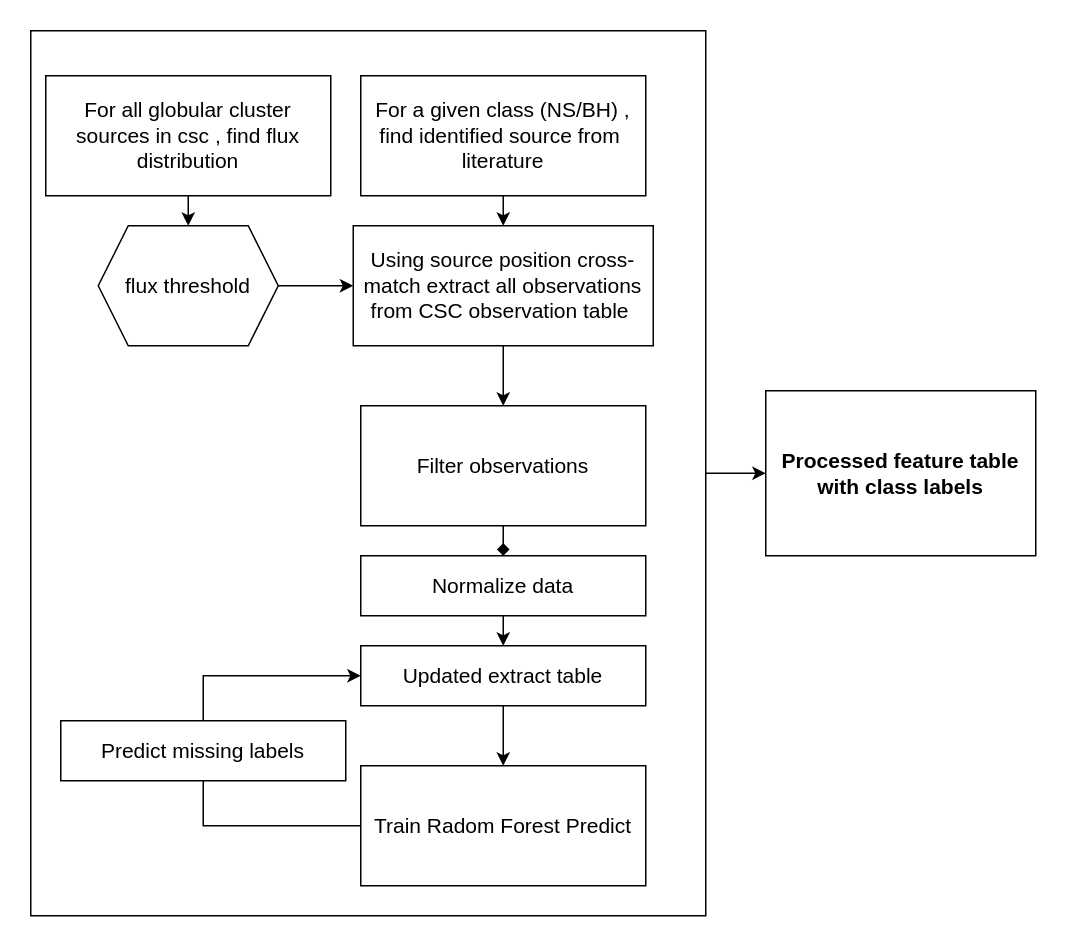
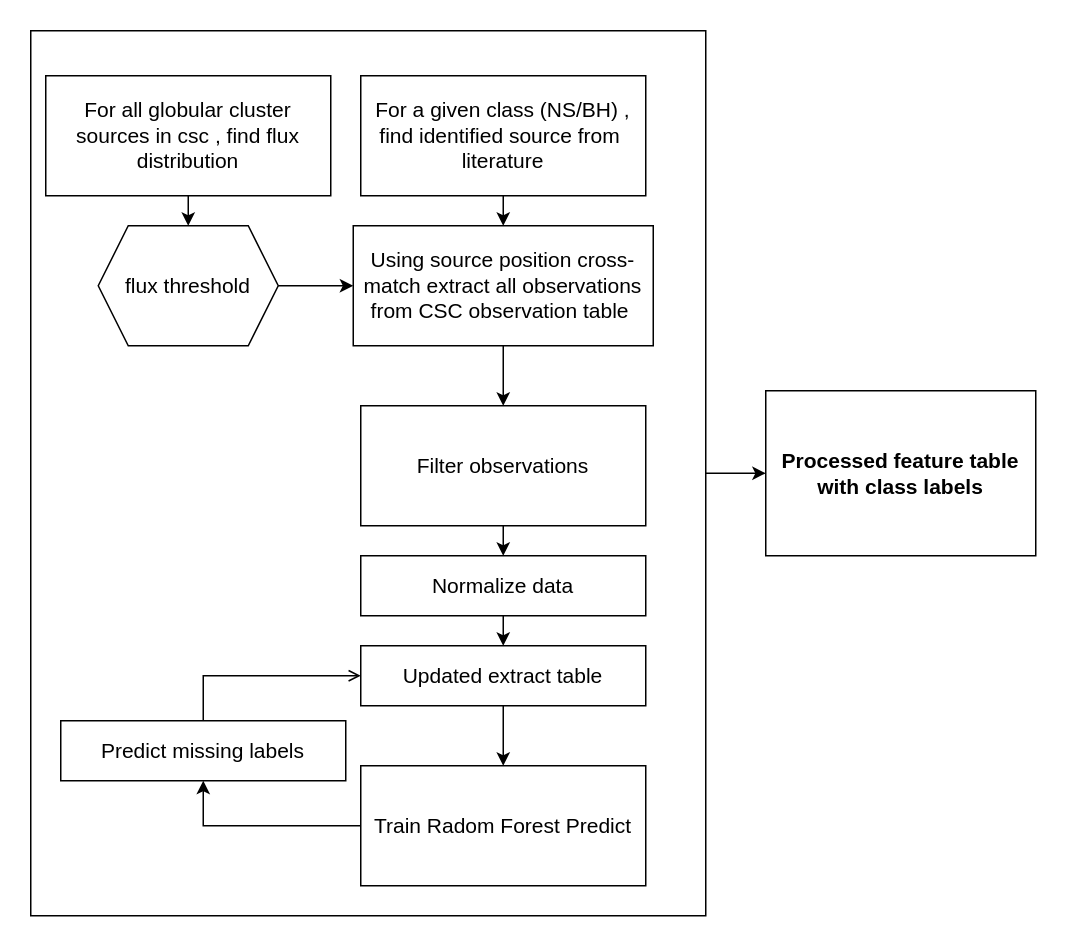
(503, 543) -> (503, 544)
(349, 676) -> (351, 676)
(203, 787) -> (203, 792)
